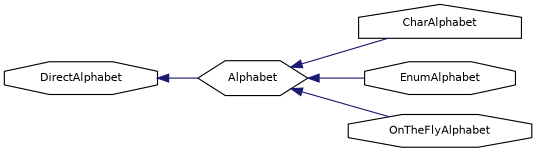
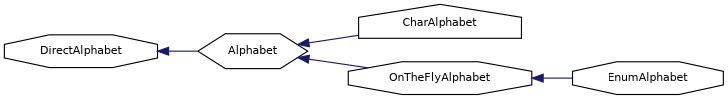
(342, 78) -> (558, 78)
